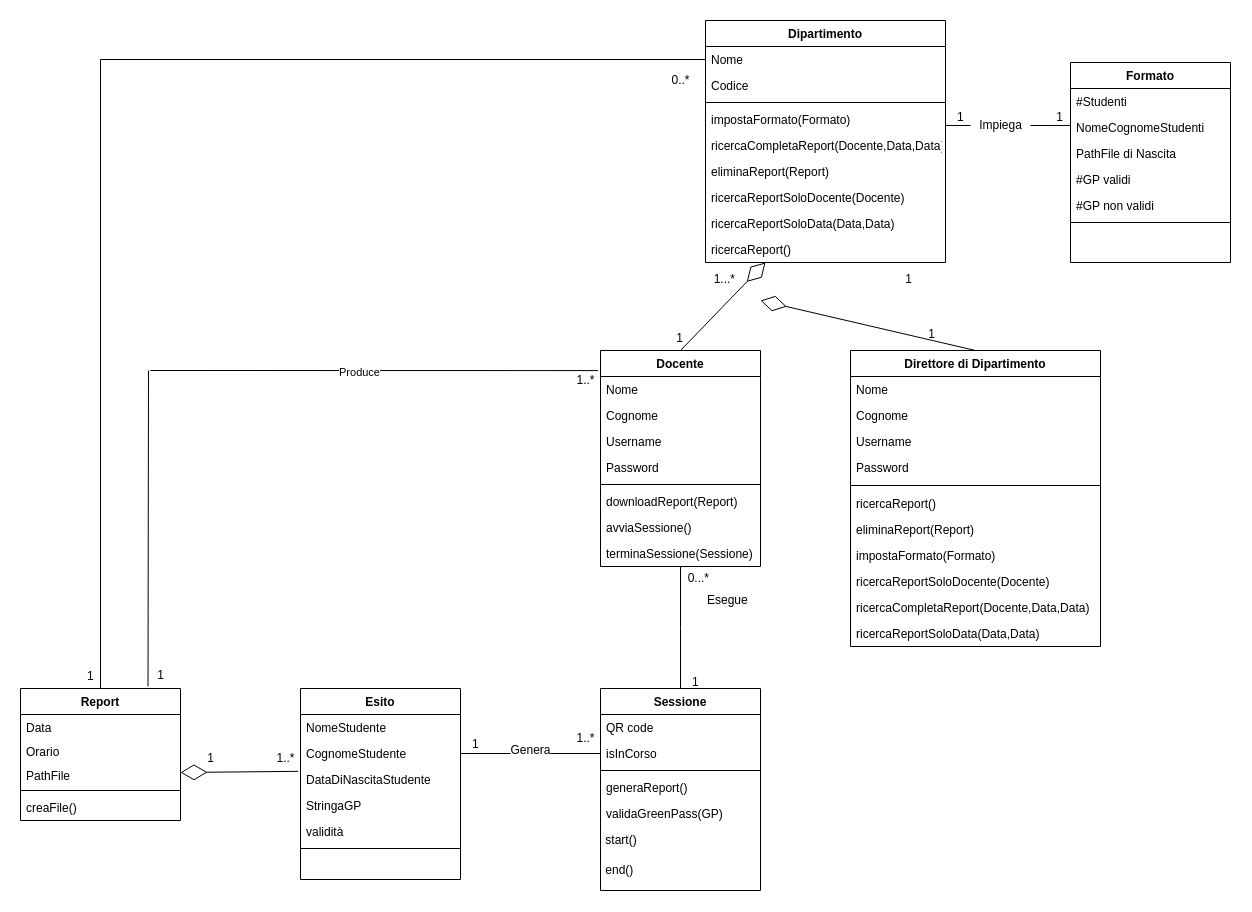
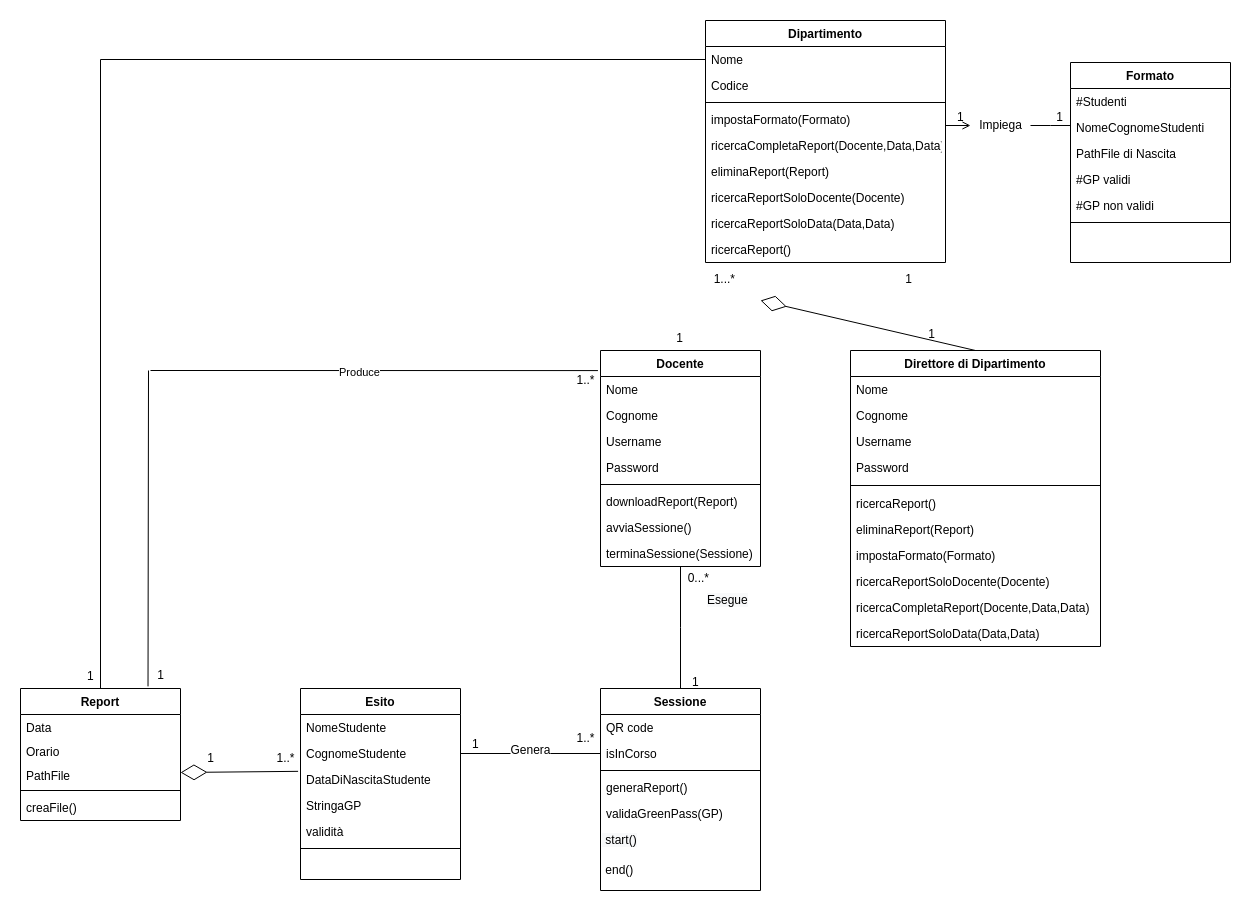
(681, 81) -> none
(965, 126) -> (964, 126)
(714, 316) -> none
